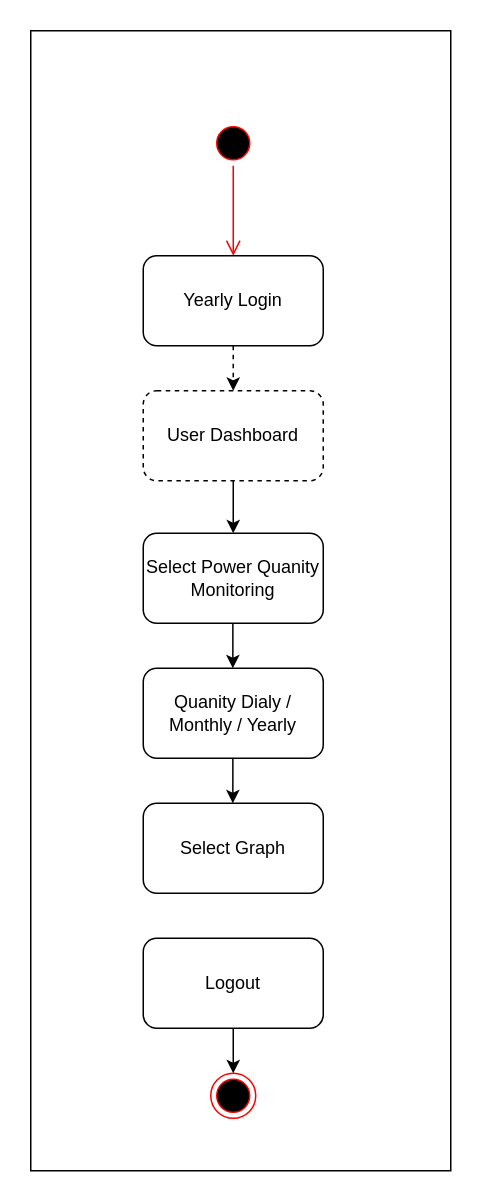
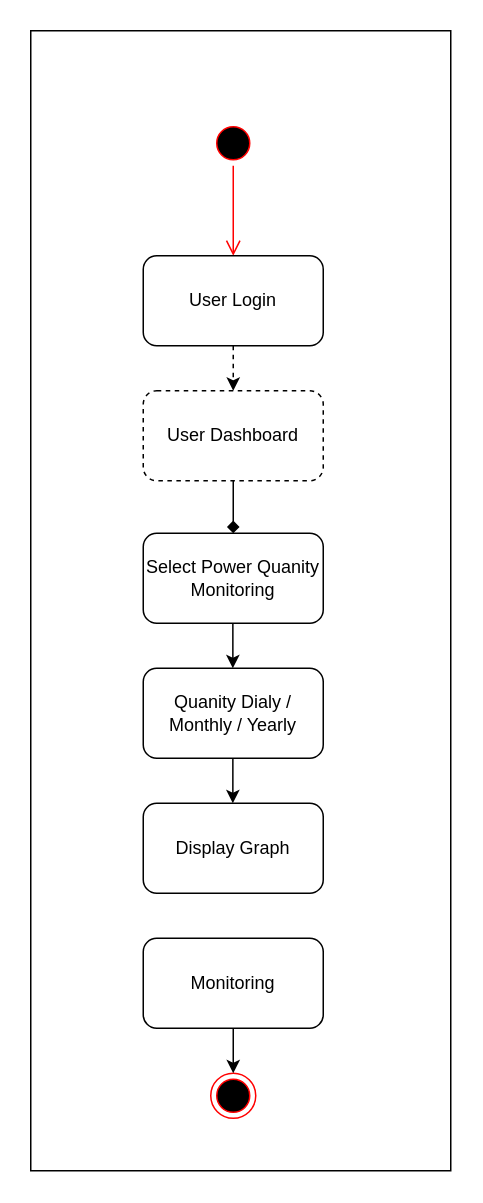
(233, 301) -> (233, 301)
(233, 522) -> (233, 521)
(233, 848) -> (233, 848)
(233, 983) -> (233, 983)
